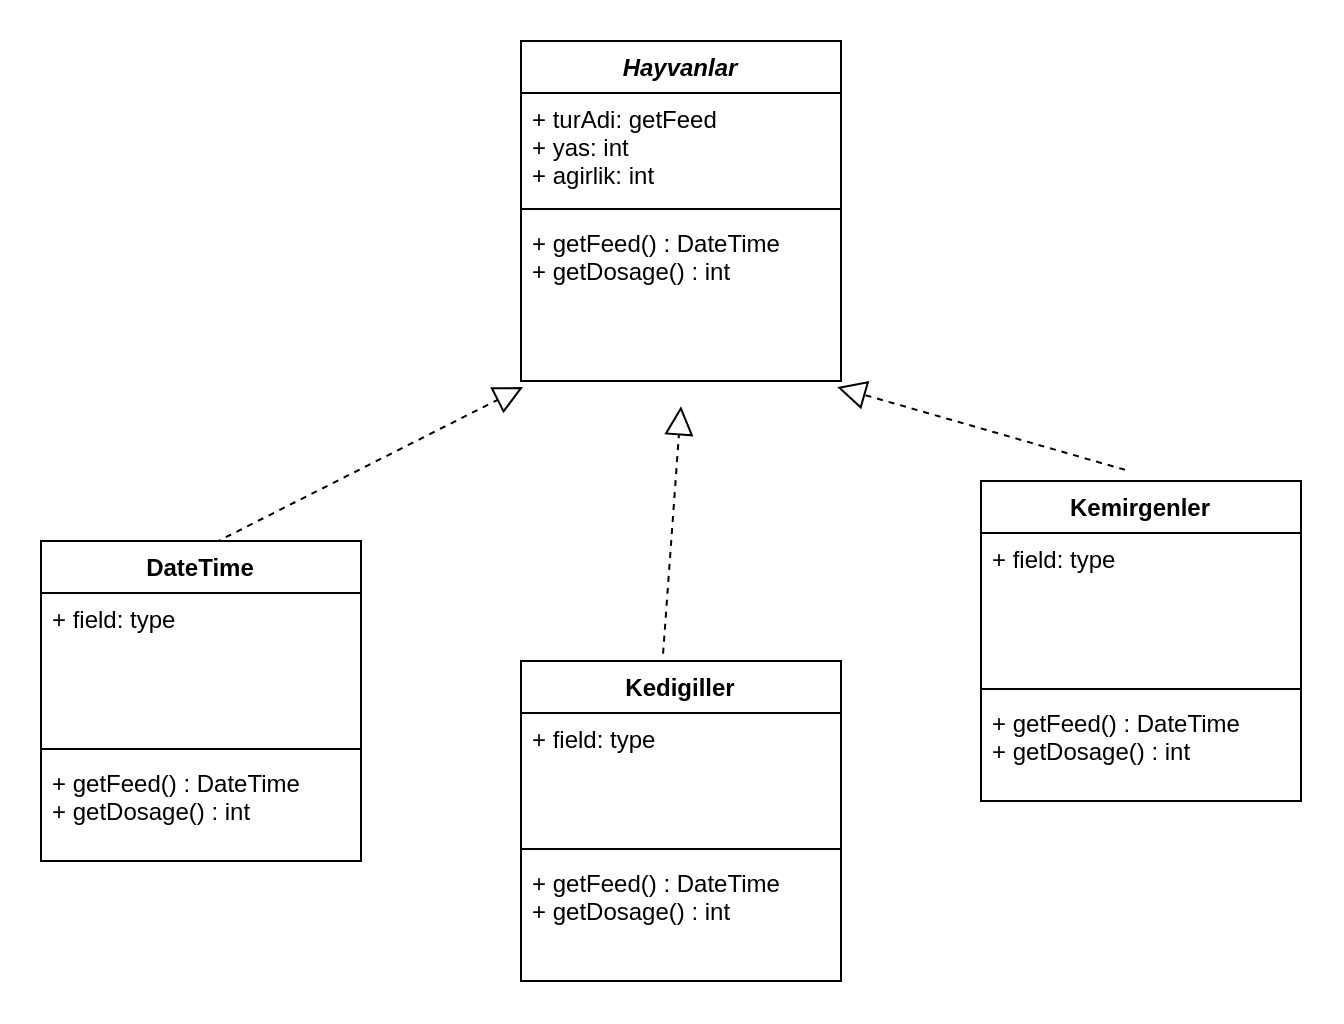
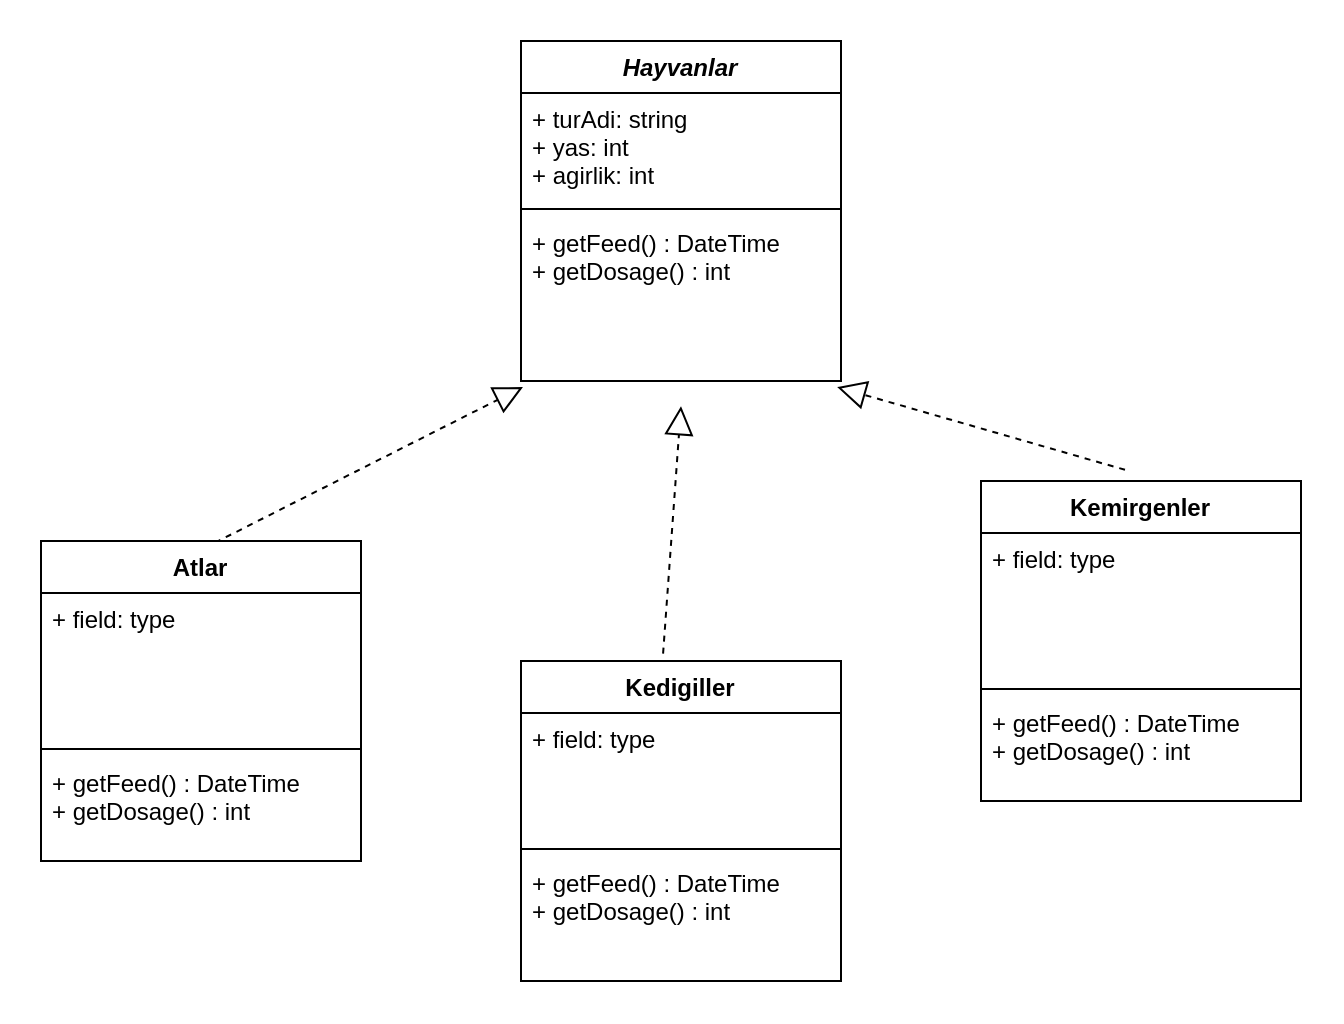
(634, 120) -> (624, 120)
(200, 568) -> (200, 568)
